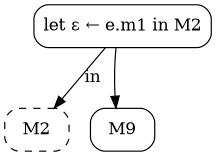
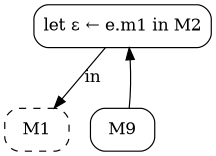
(115, 72) -> (131, 84)
(37, 130) -> (37, 130)
